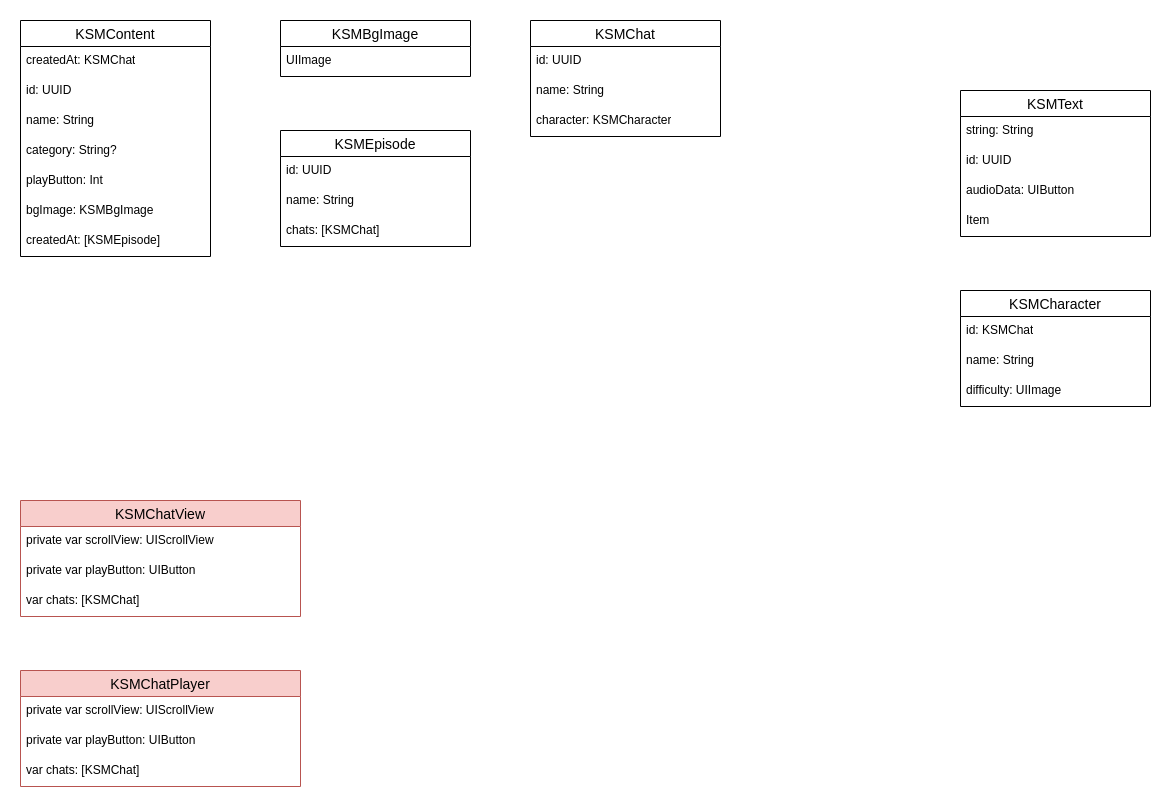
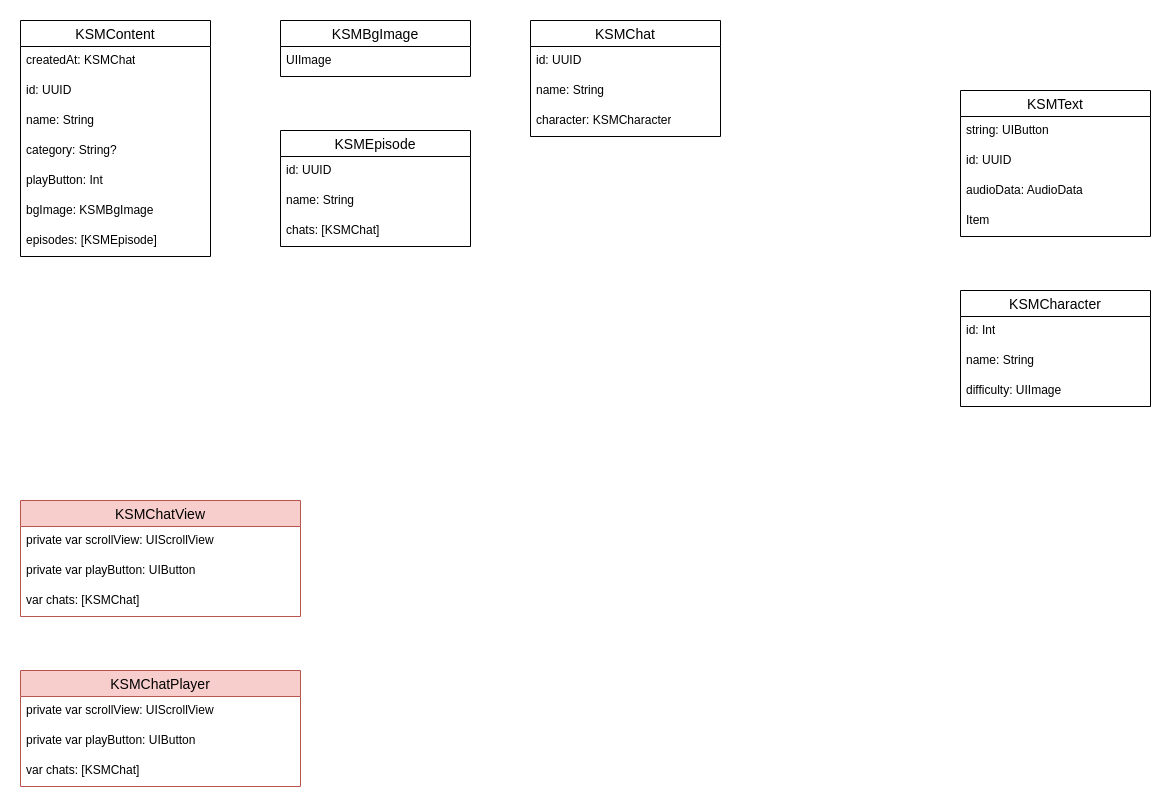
(1007, 131) -> (1016, 131)
(1026, 191) -> (1027, 191)
(99, 241) -> (94, 241)
(999, 331) -> (985, 331)
